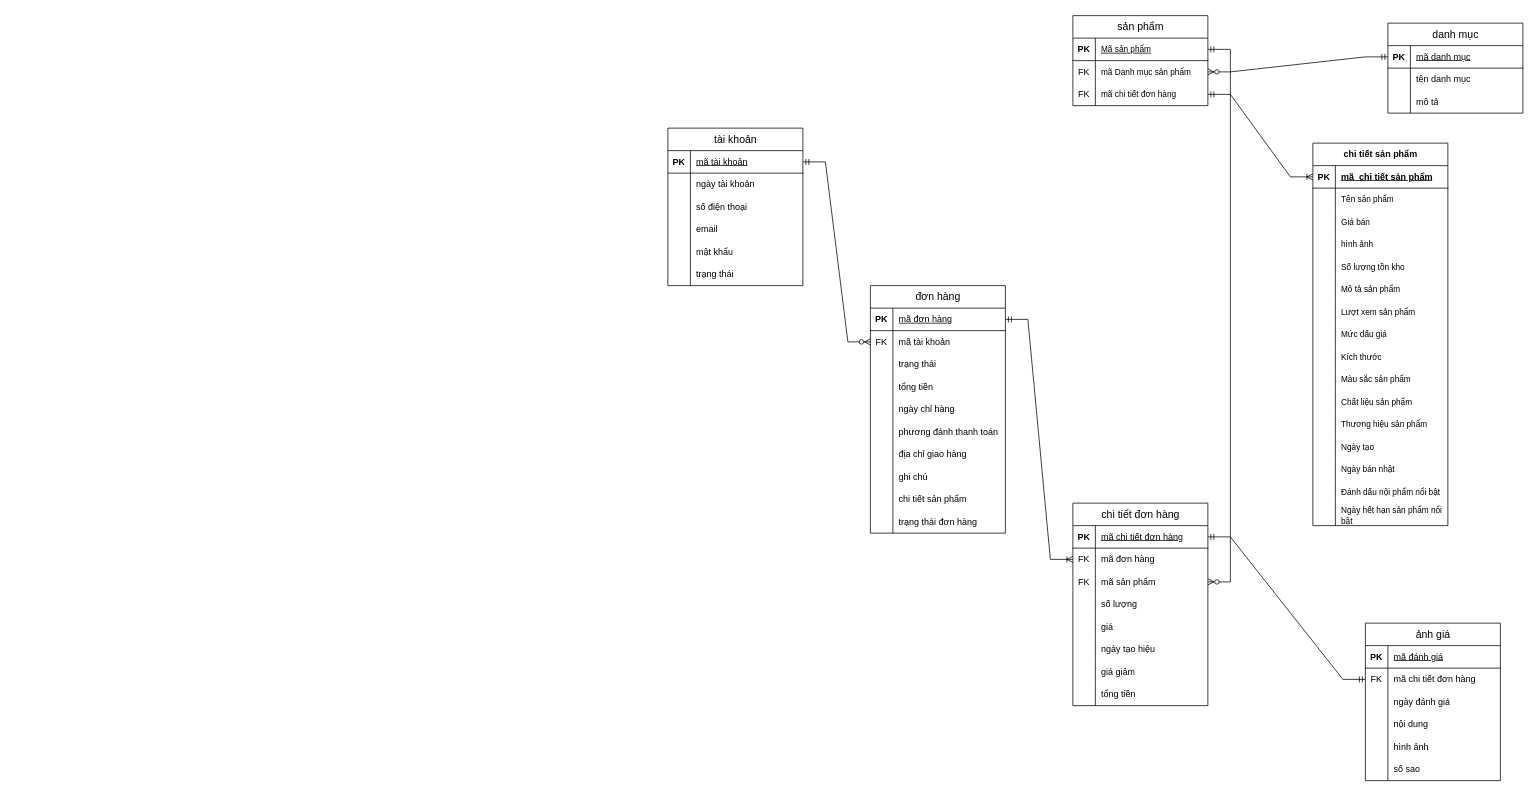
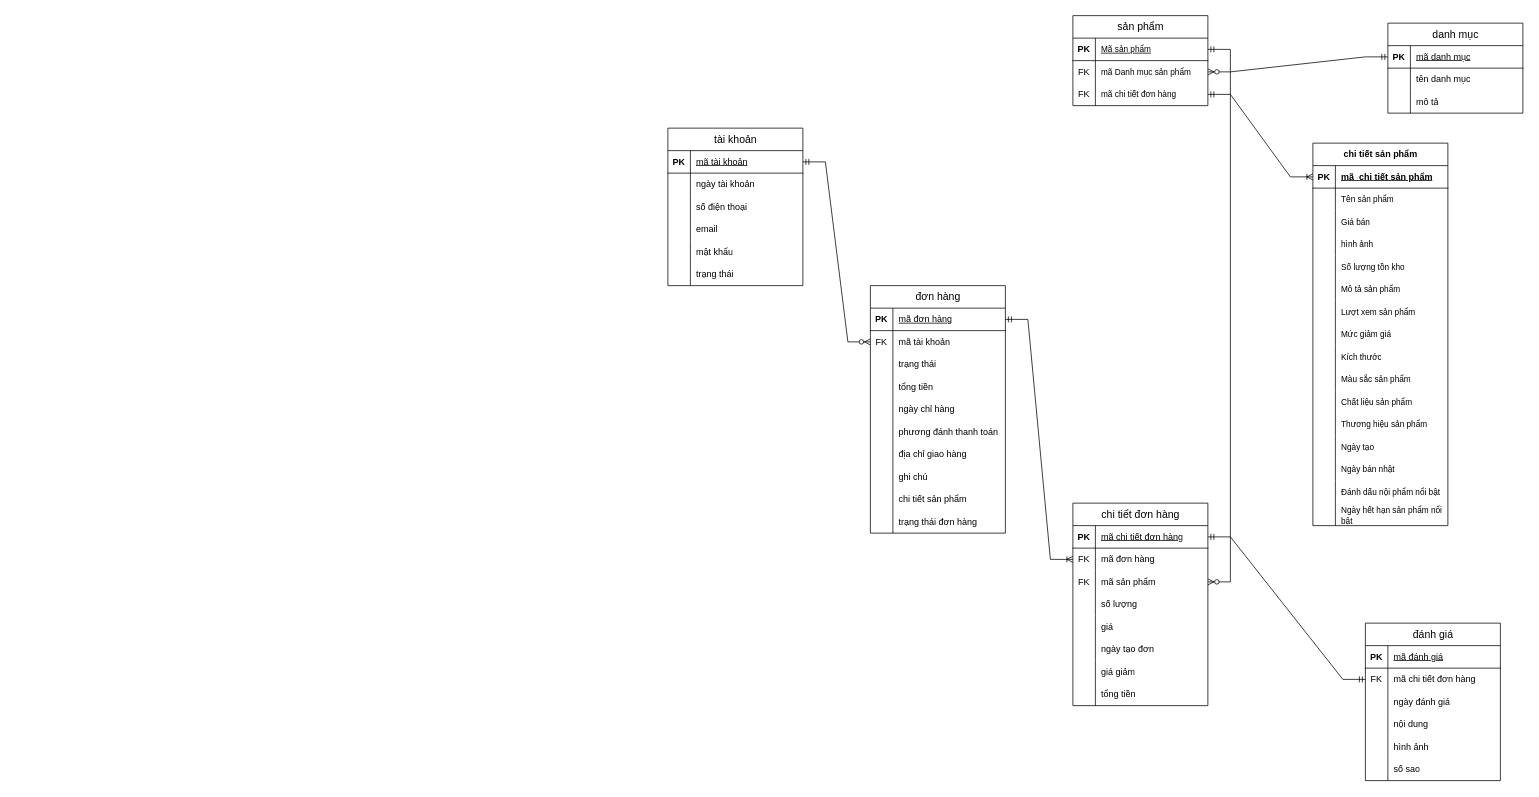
(1366, 334) -> (1367, 334)
(1433, 634) -> (1433, 634)
(1131, 649) -> (1129, 649)
